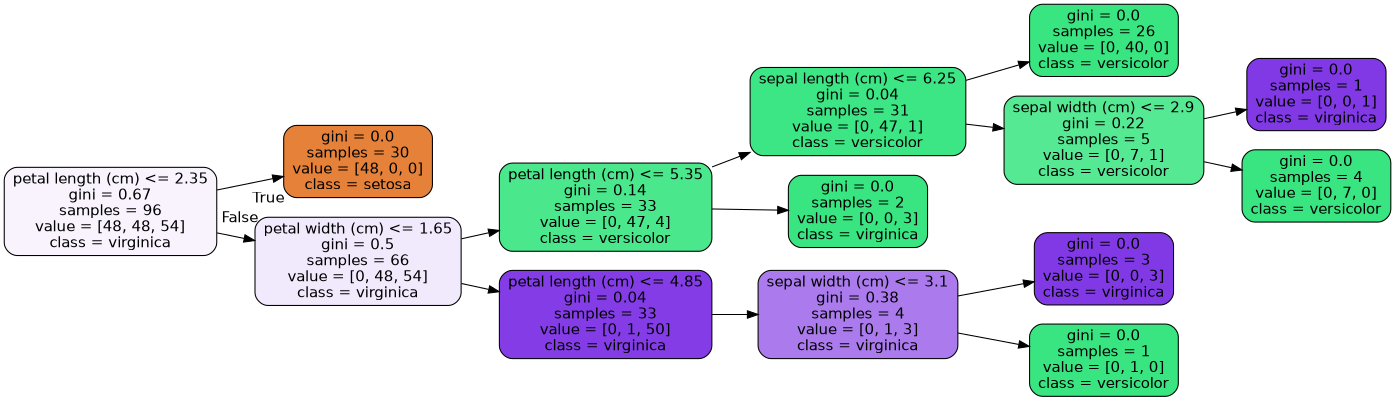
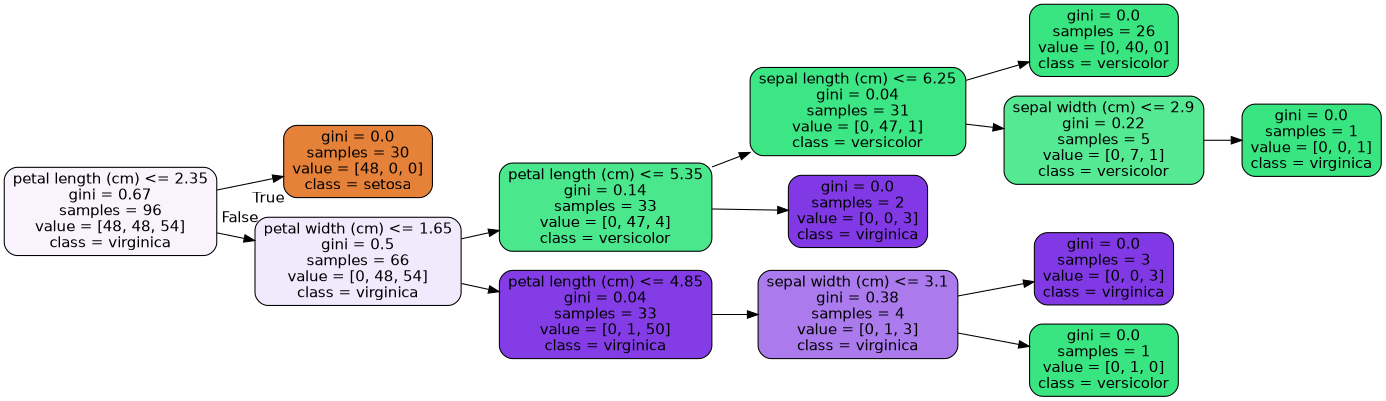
(1316, 95) -> (1312, 140)
(1316, 186) -> none
(858, 211) -> (858, 211)
